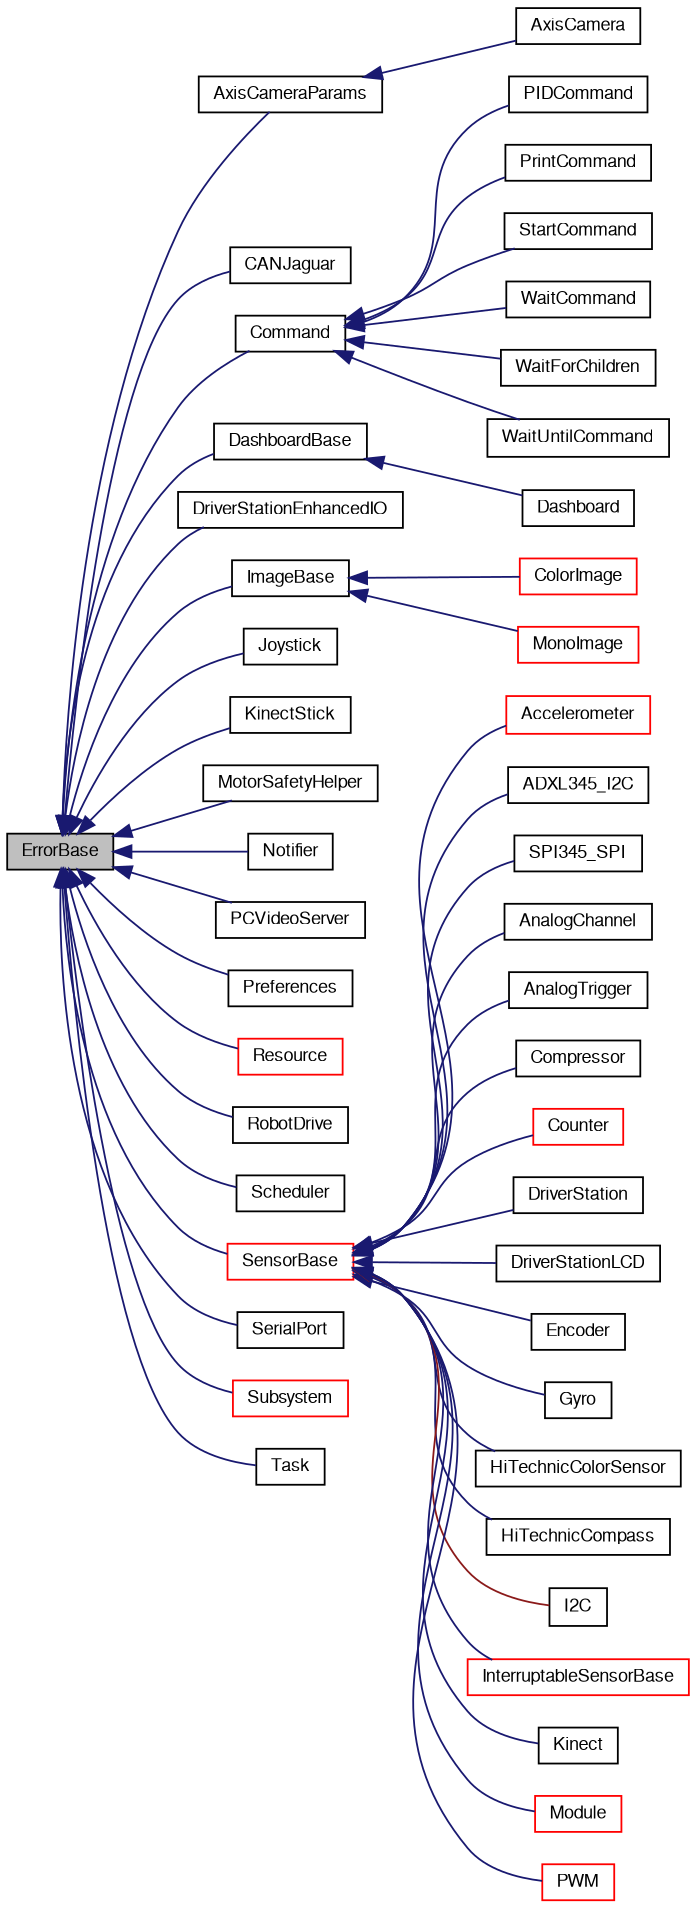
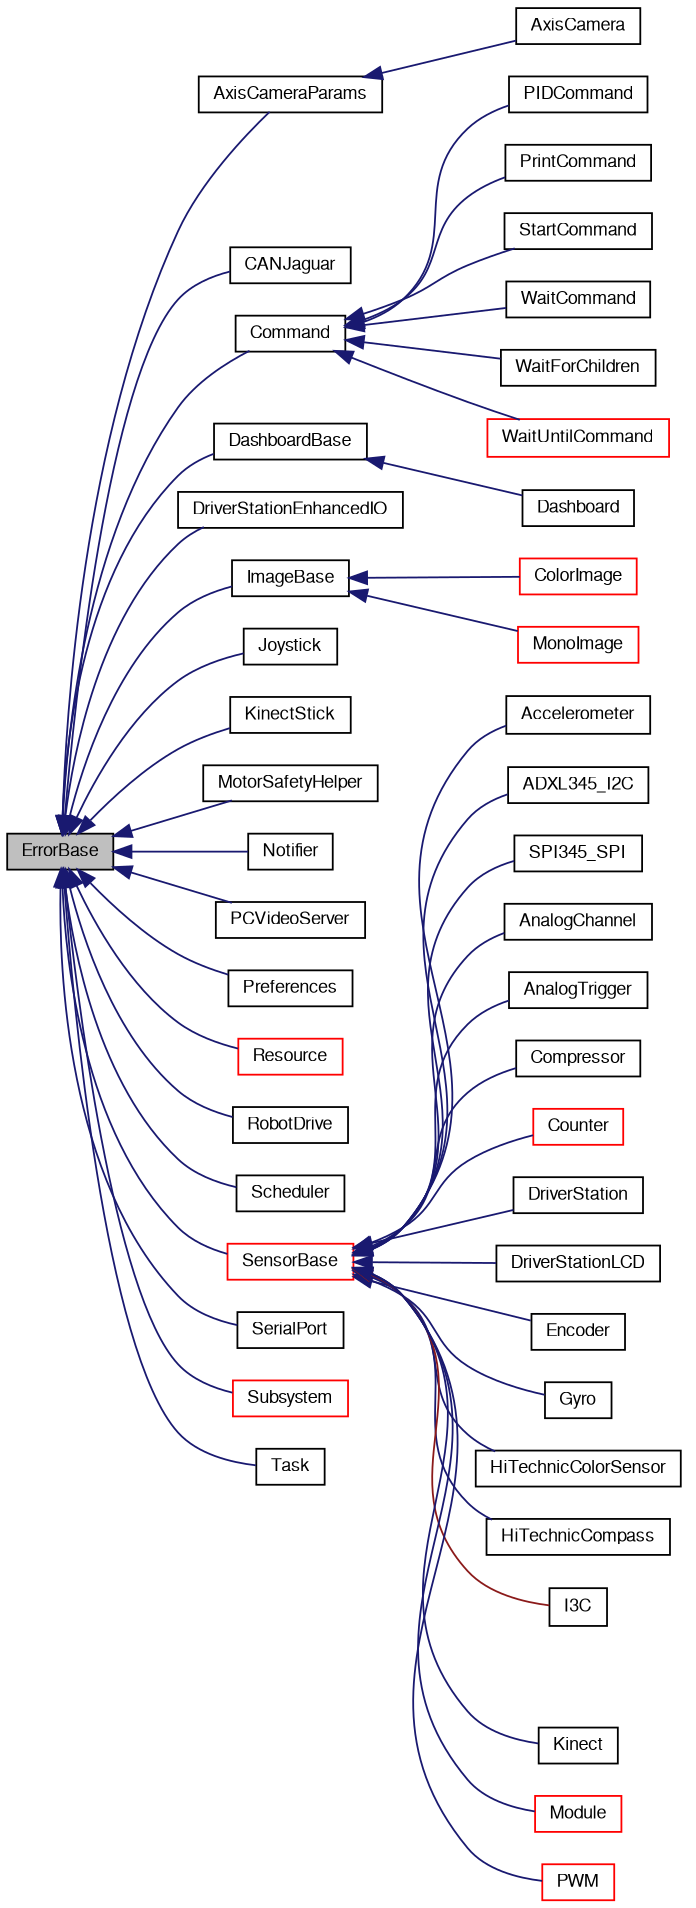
(578, 438) -> (578, 438)
(578, 715) -> (578, 715)
(578, 1607) -> (578, 1607)
(578, 1677) -> none
